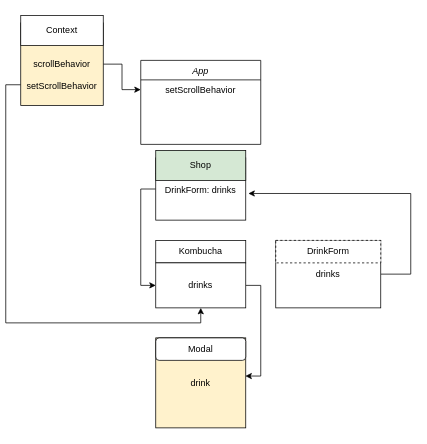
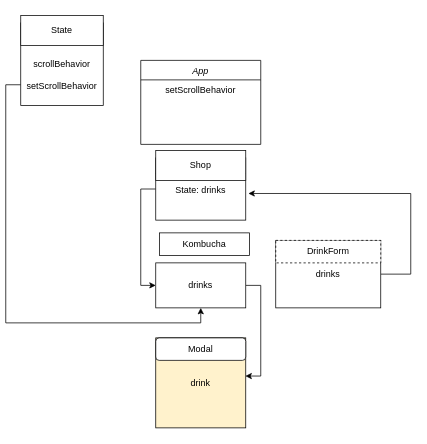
(62, 30) -> (62, 30)
(62, 64) -> (62, 64)
(127, 90) -> none
(201, 165) -> (201, 165)
(201, 189) -> (201, 189)
(201, 252) -> (204, 244)
